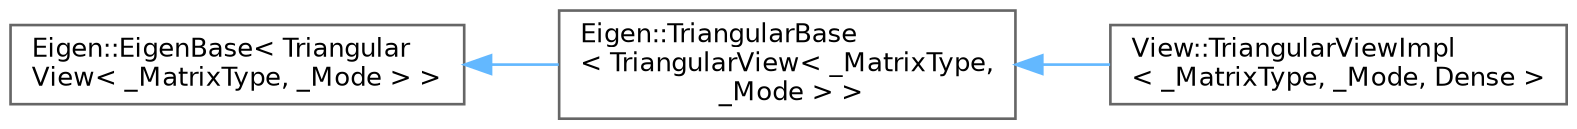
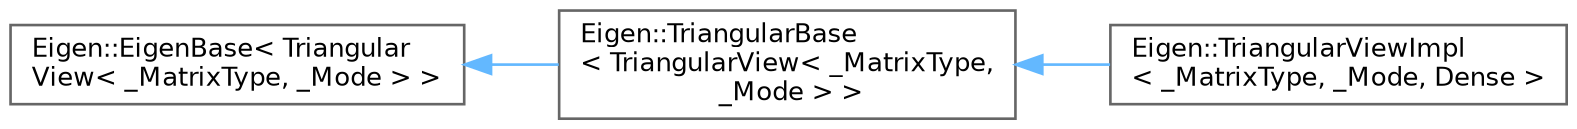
(1339, 65) -> (1339, 65)
